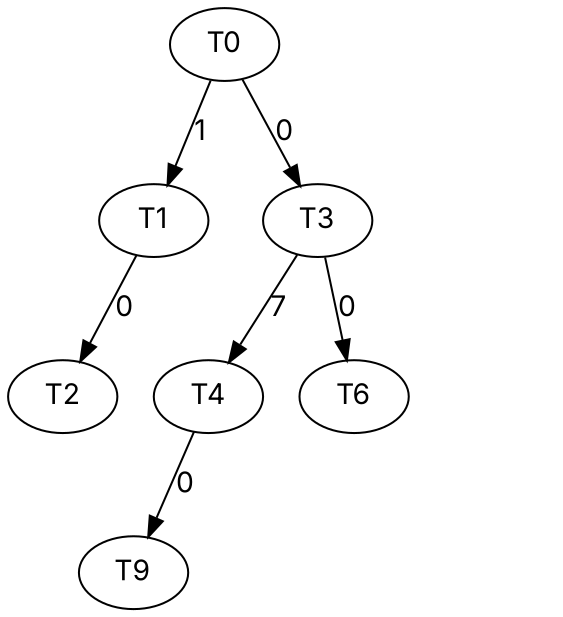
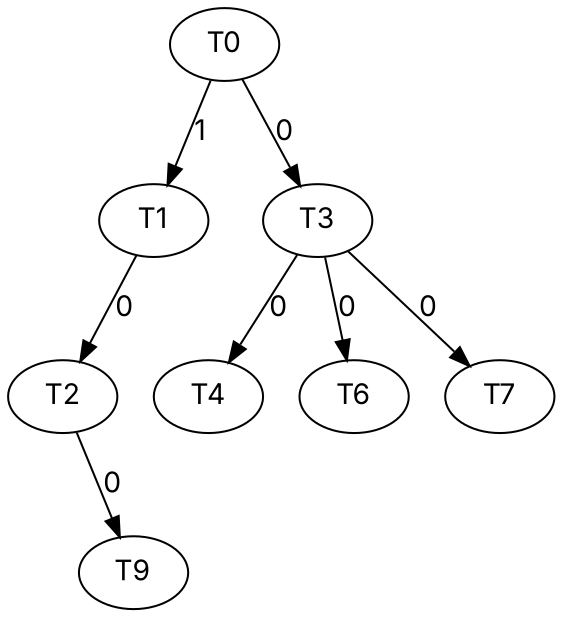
(279, 309) -> (279, 309)
none -> (500, 397)
(175, 475) -> (94, 475)
